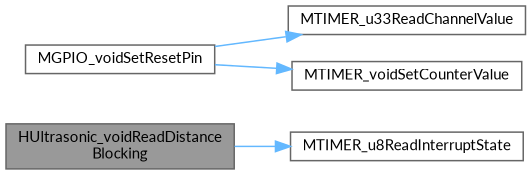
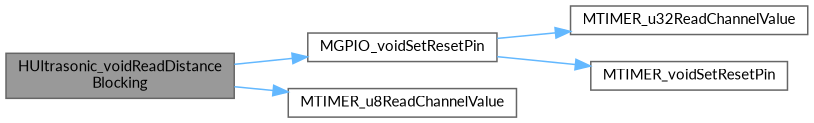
(407, 20) -> (689, 20)
none -> (263, 61)
(407, 76) -> (689, 76)
(407, 146) -> (402, 103)
